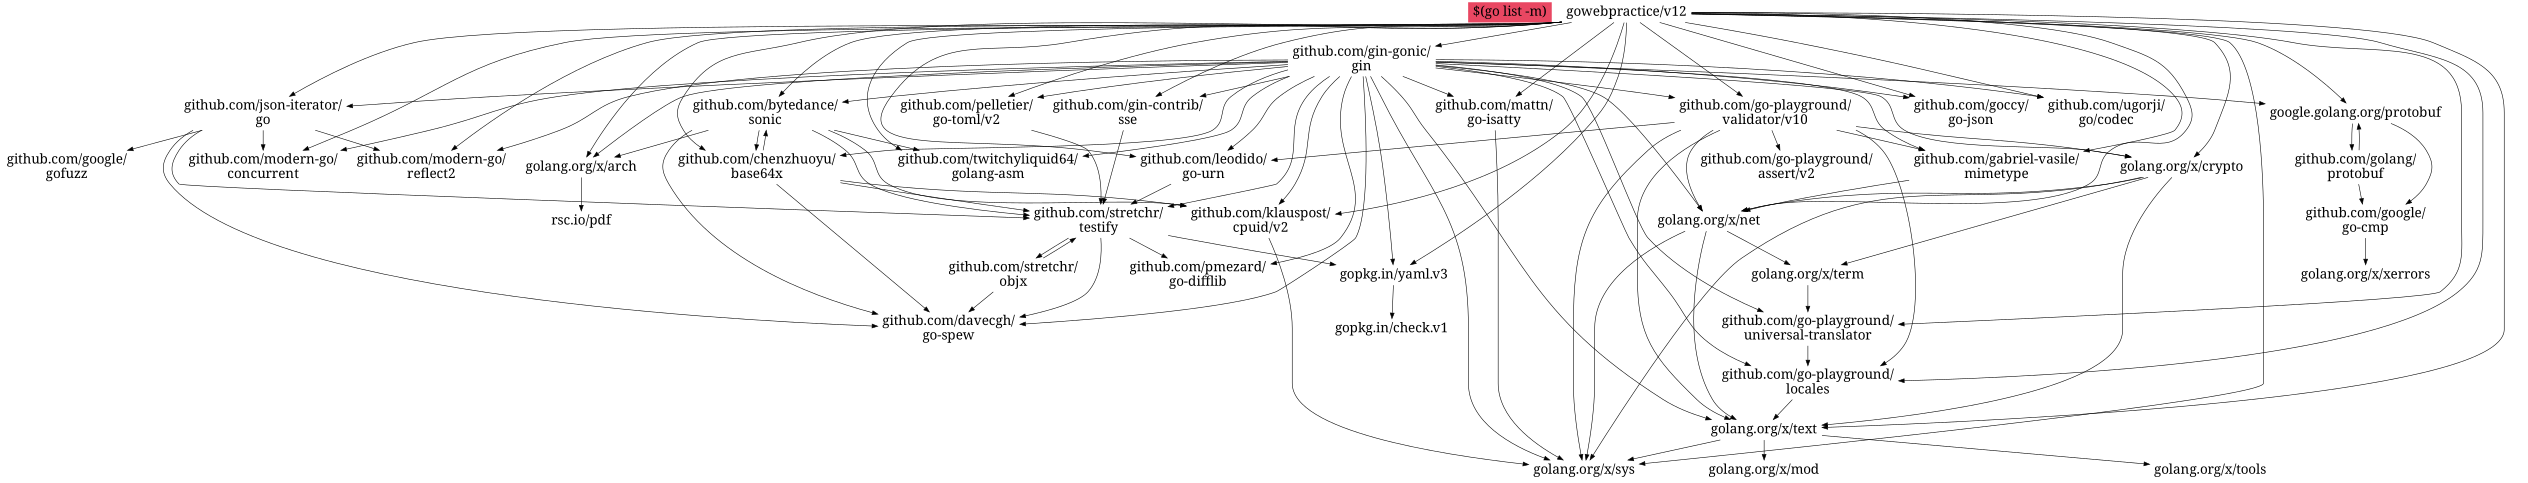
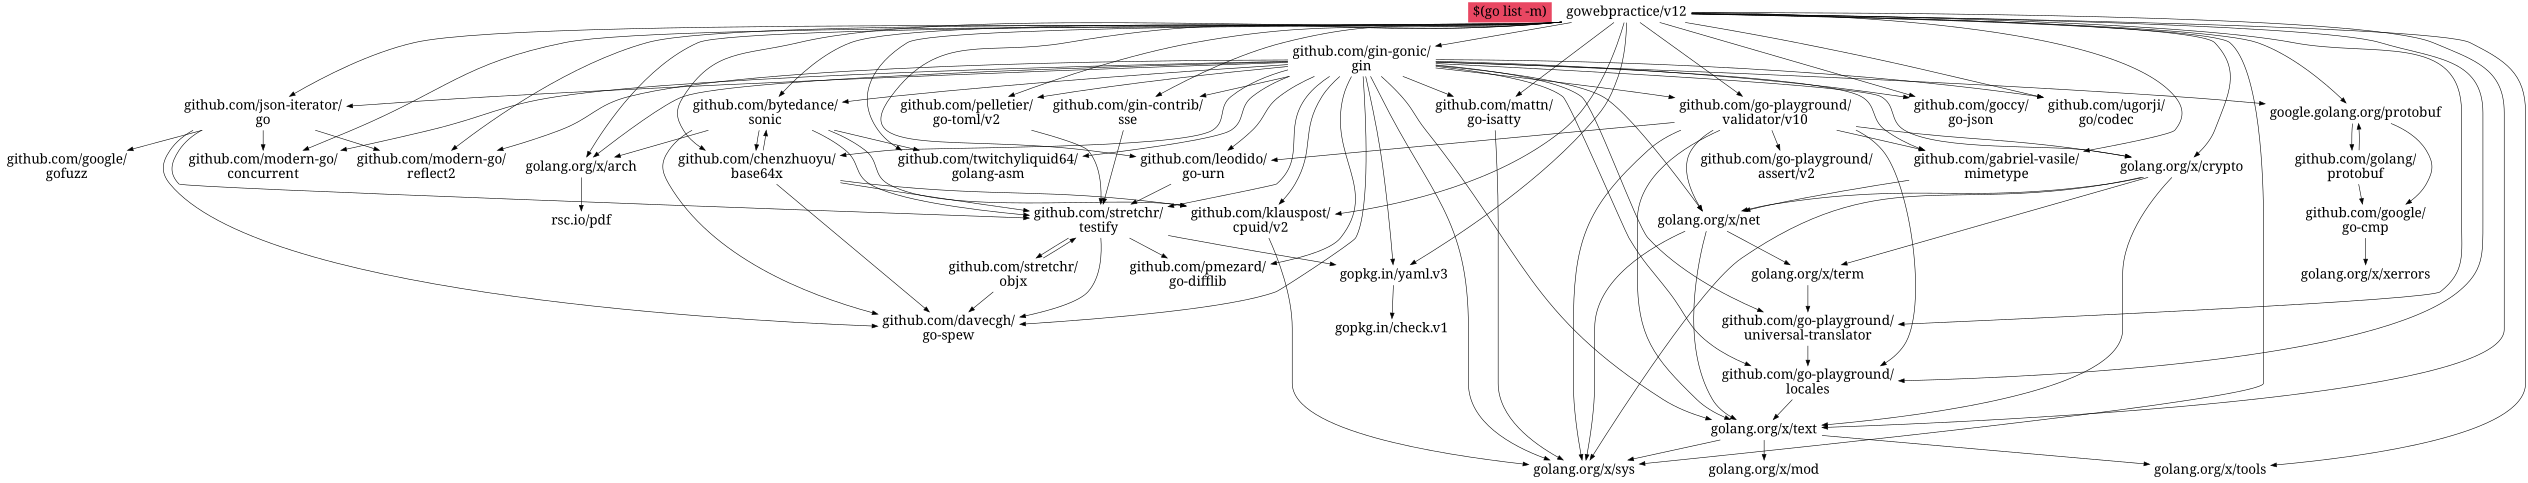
(2183, 91) -> (2436, 37)
